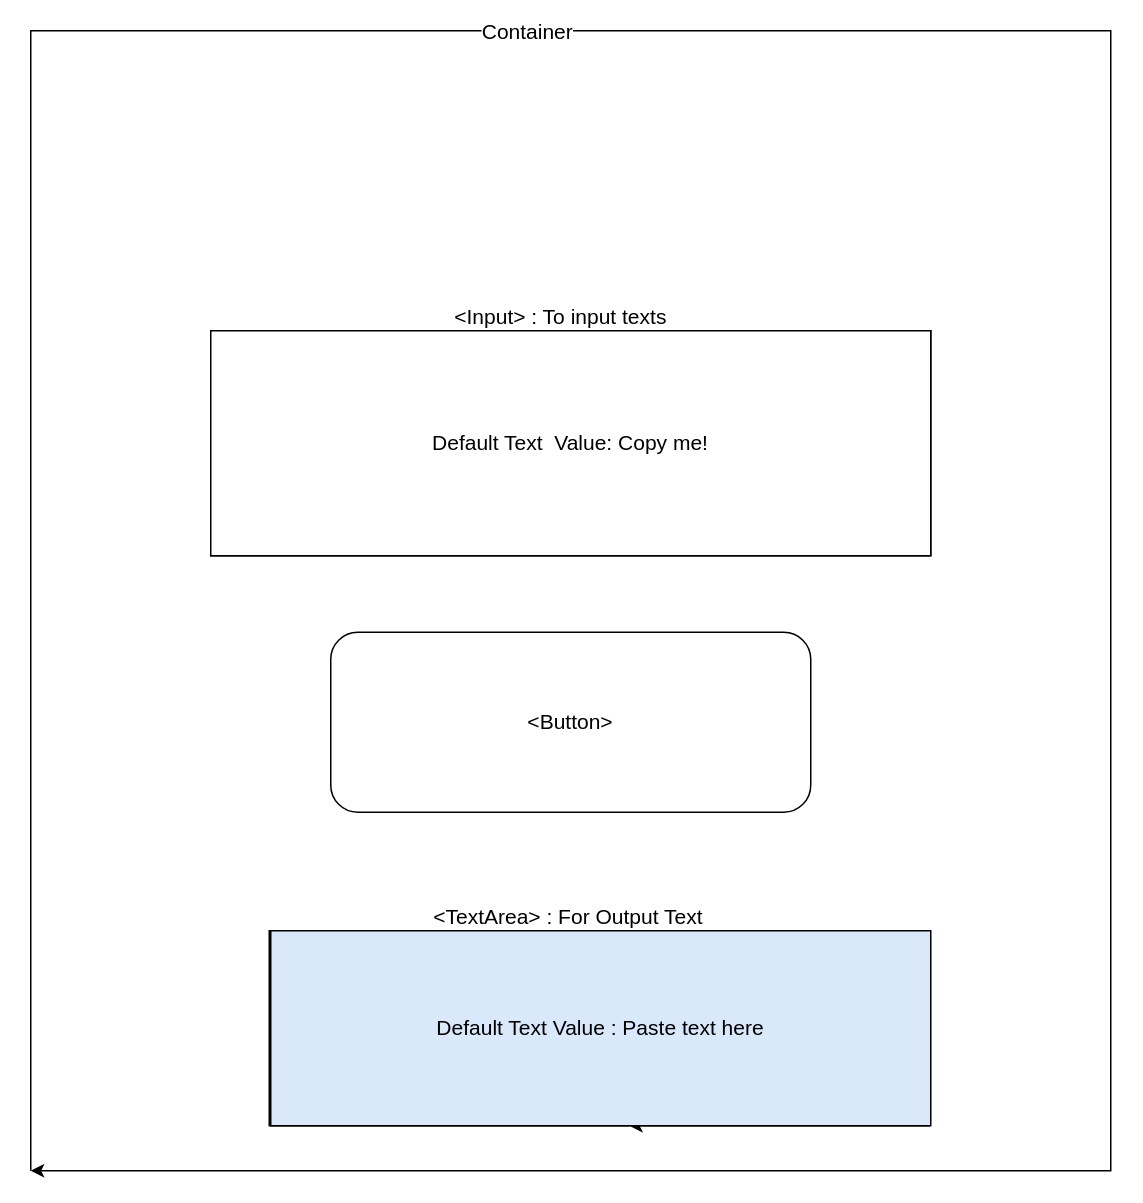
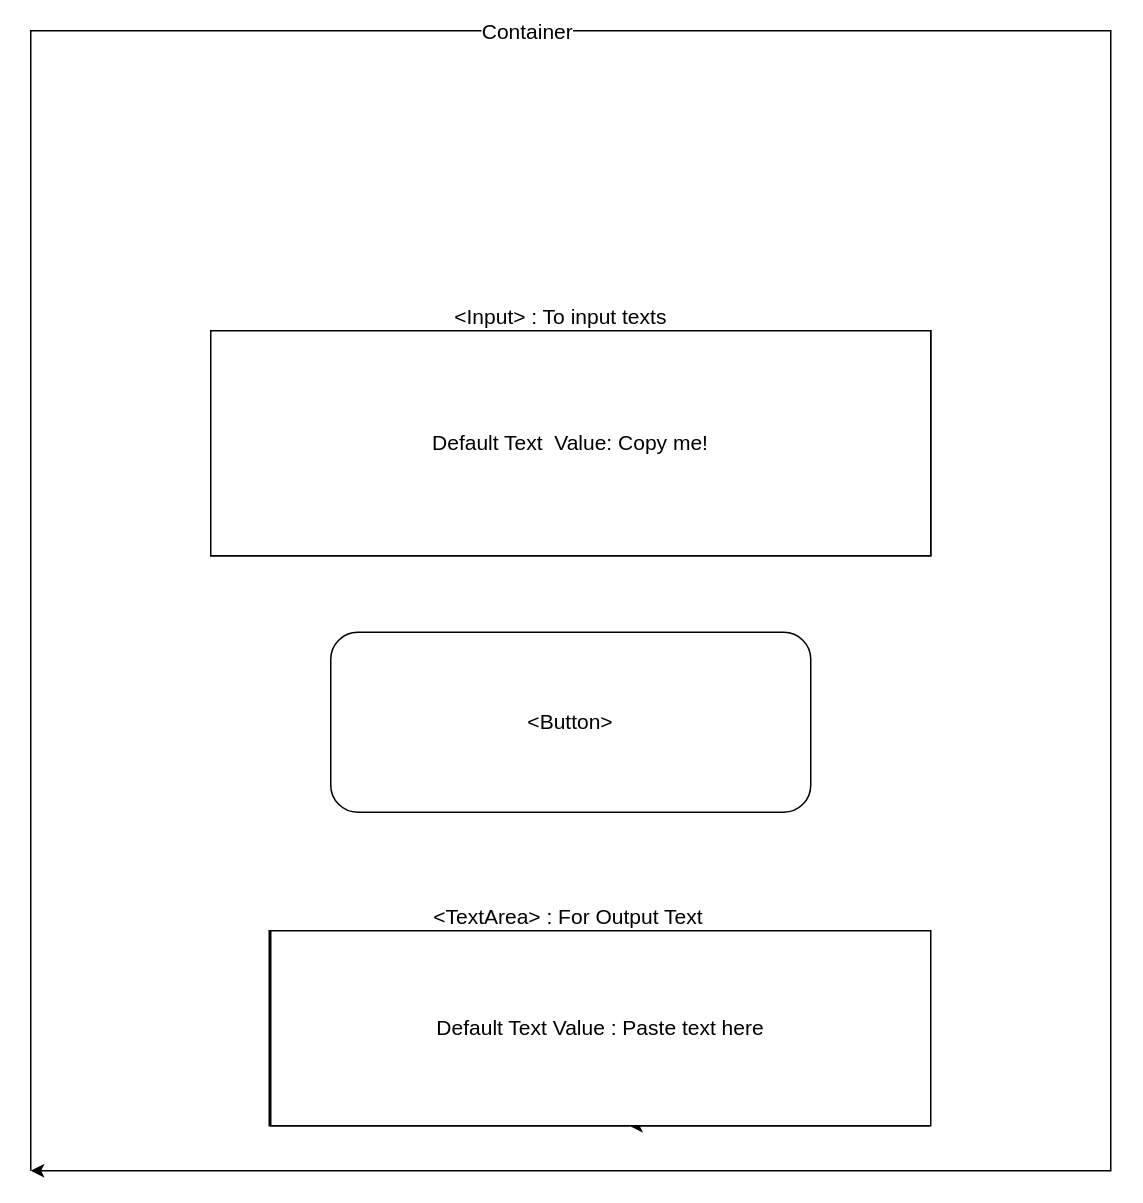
(601, 1028) -> (601, 1028)
